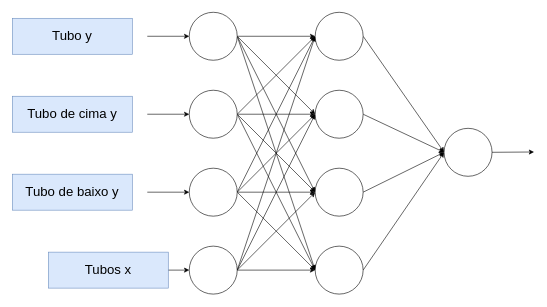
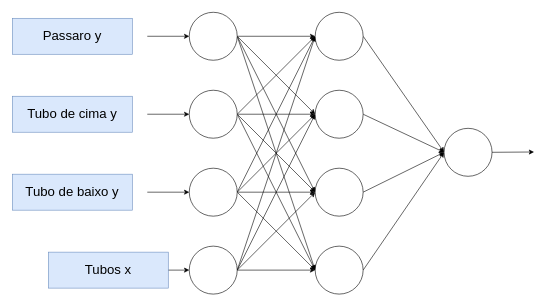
(72, 36) -> (72, 36)
